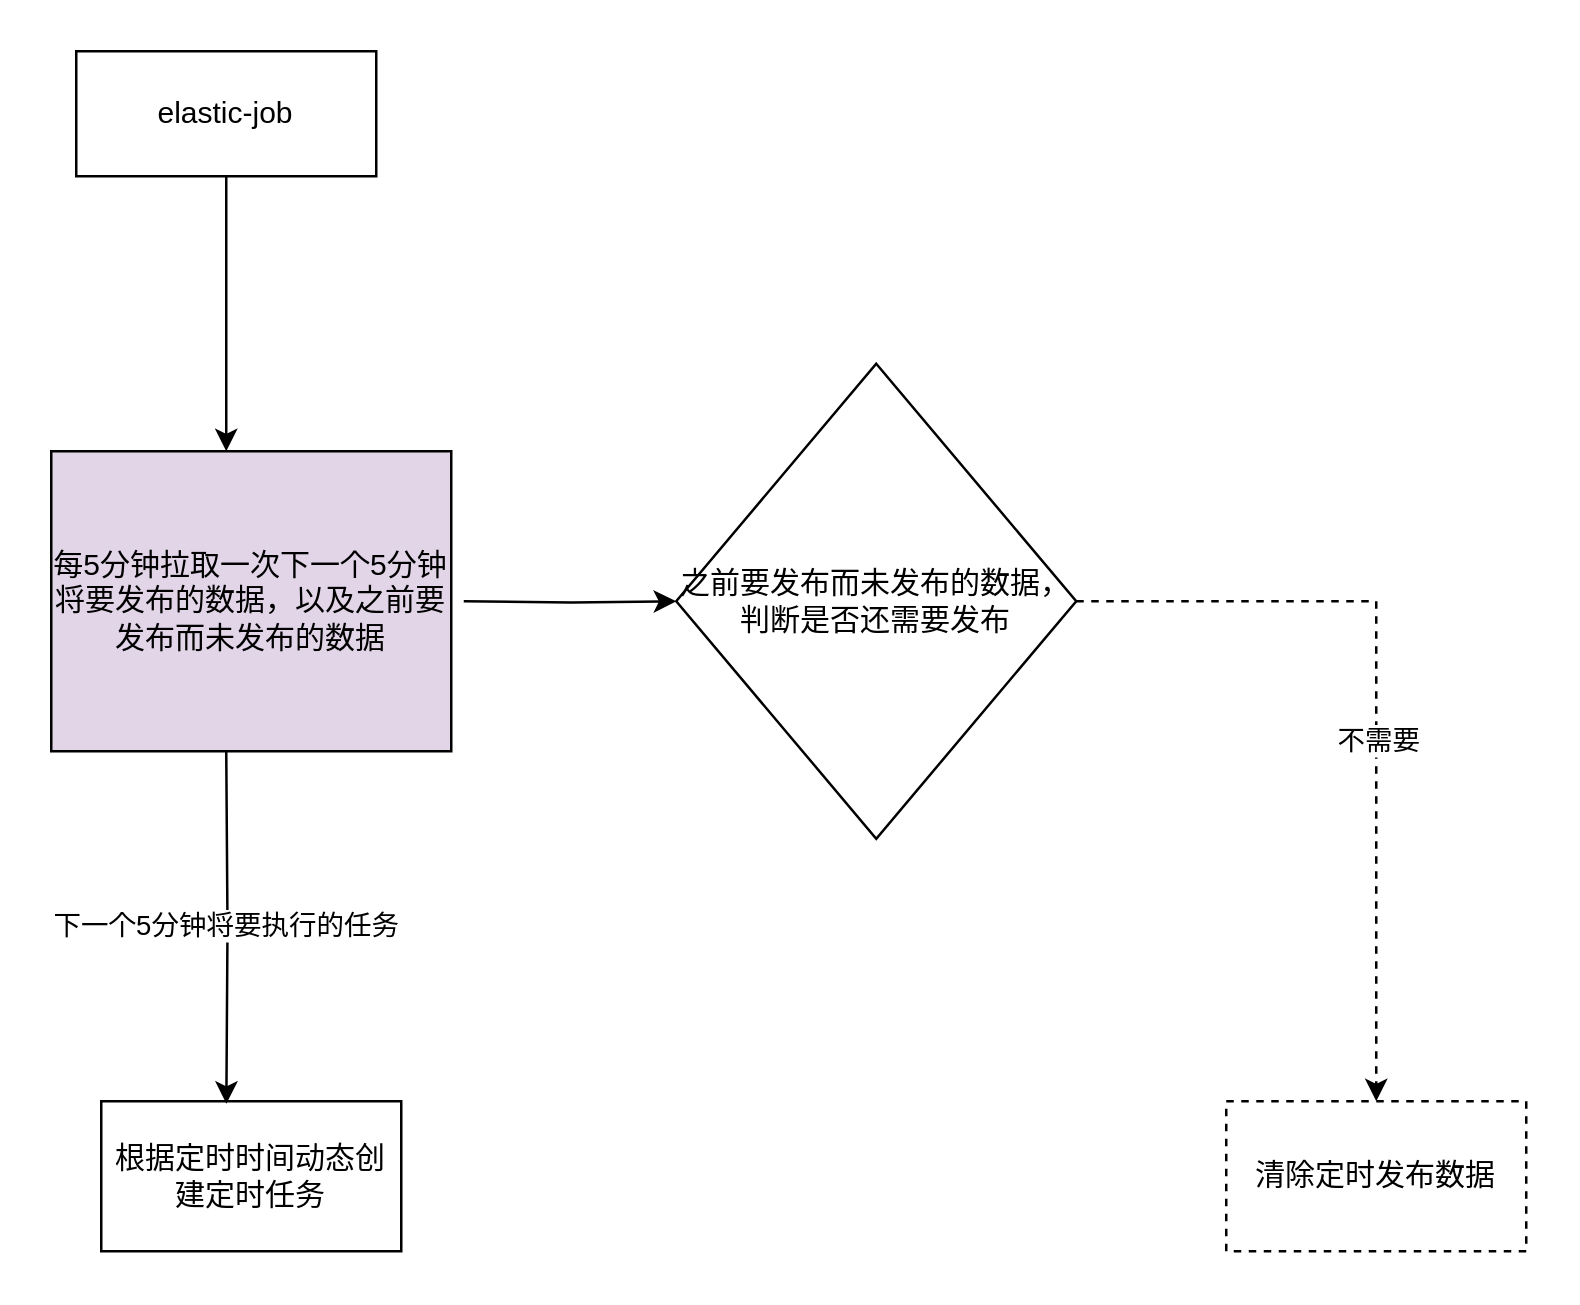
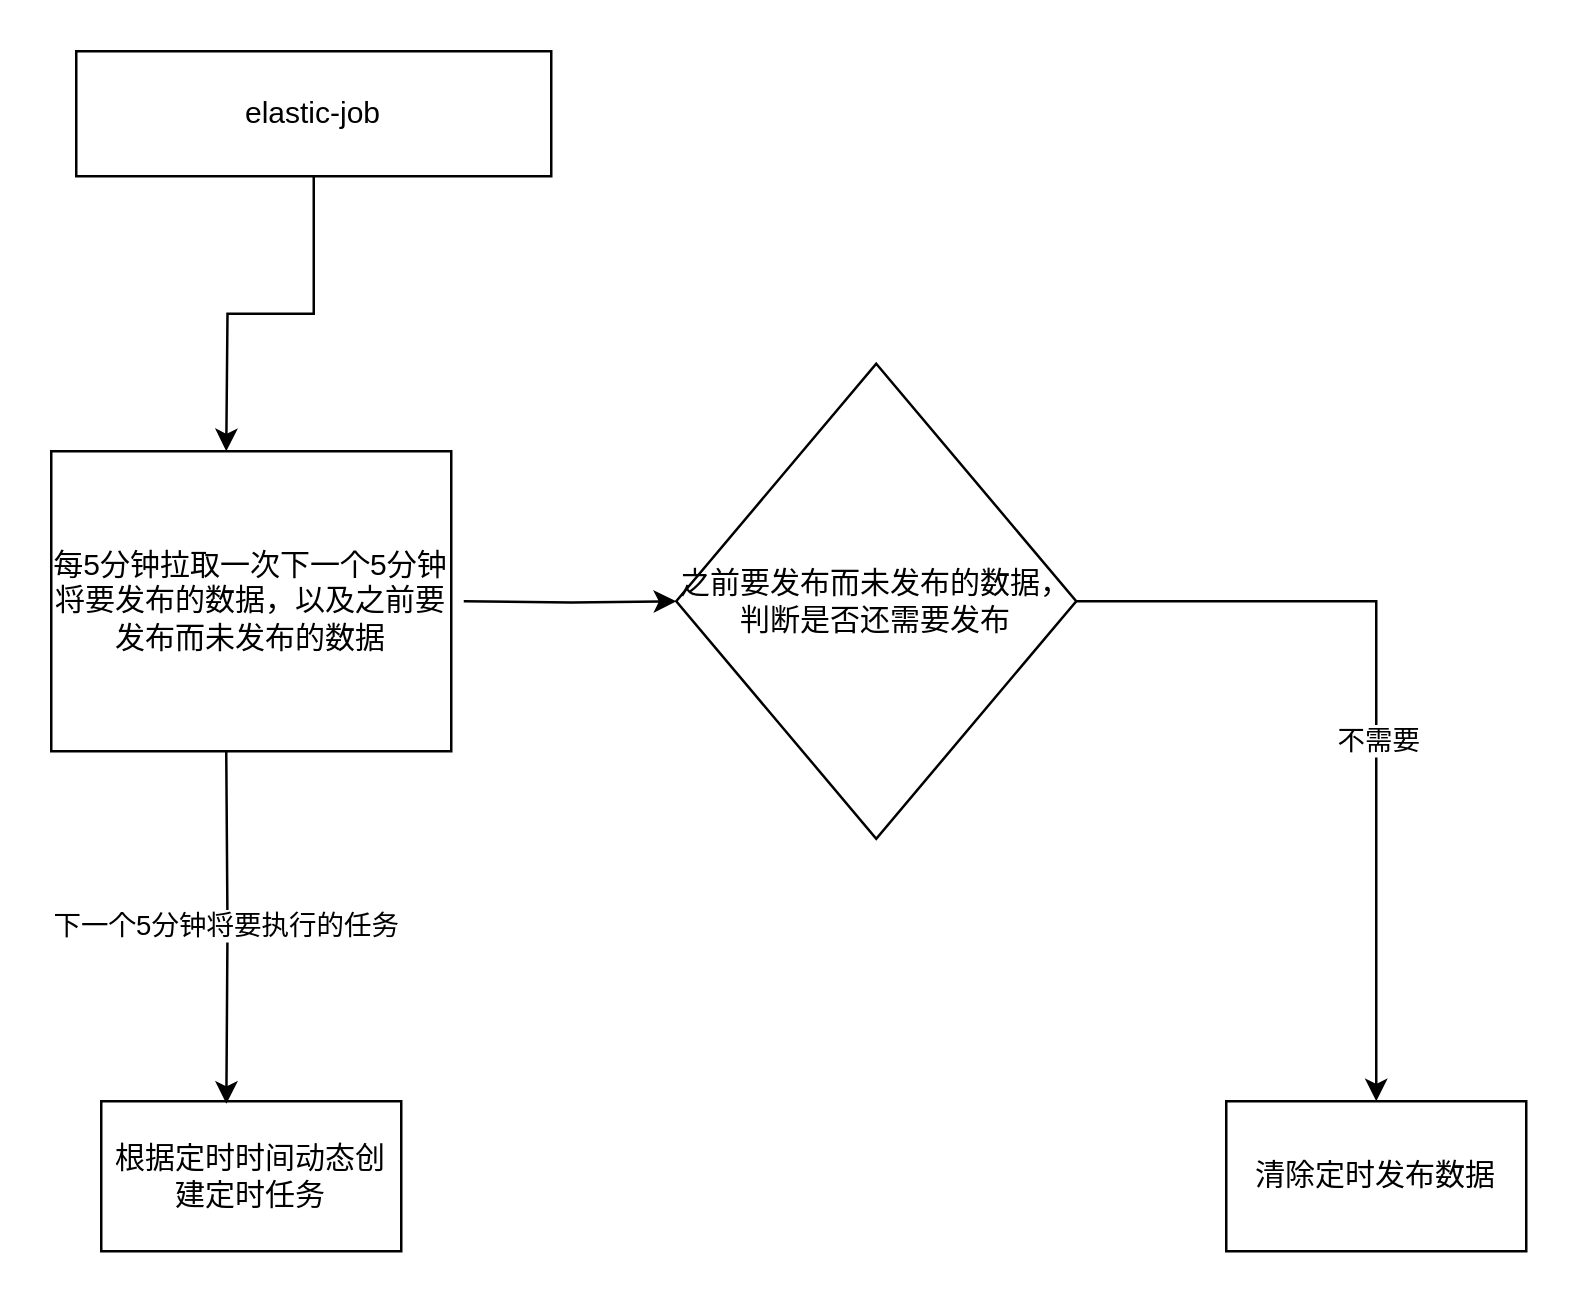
(226, 114) -> (314, 114)
(251, 601) -> (251, 601)
(1287, 601) -> (1287, 601)
(1376, 1176) -> (1376, 1176)
